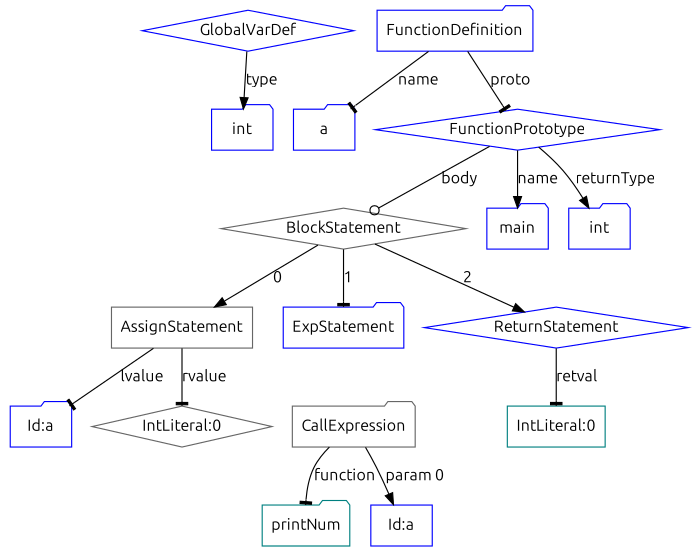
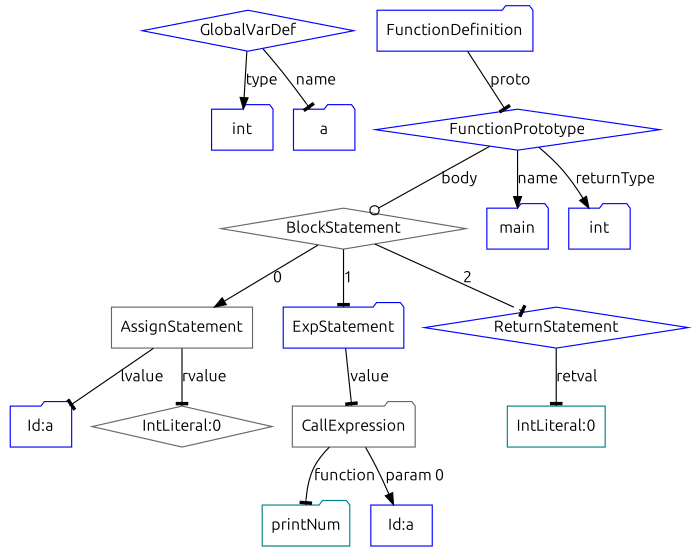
(392, 78) -> (285, 76)
(444, 276) -> (444, 276)
none -> (348, 374)
